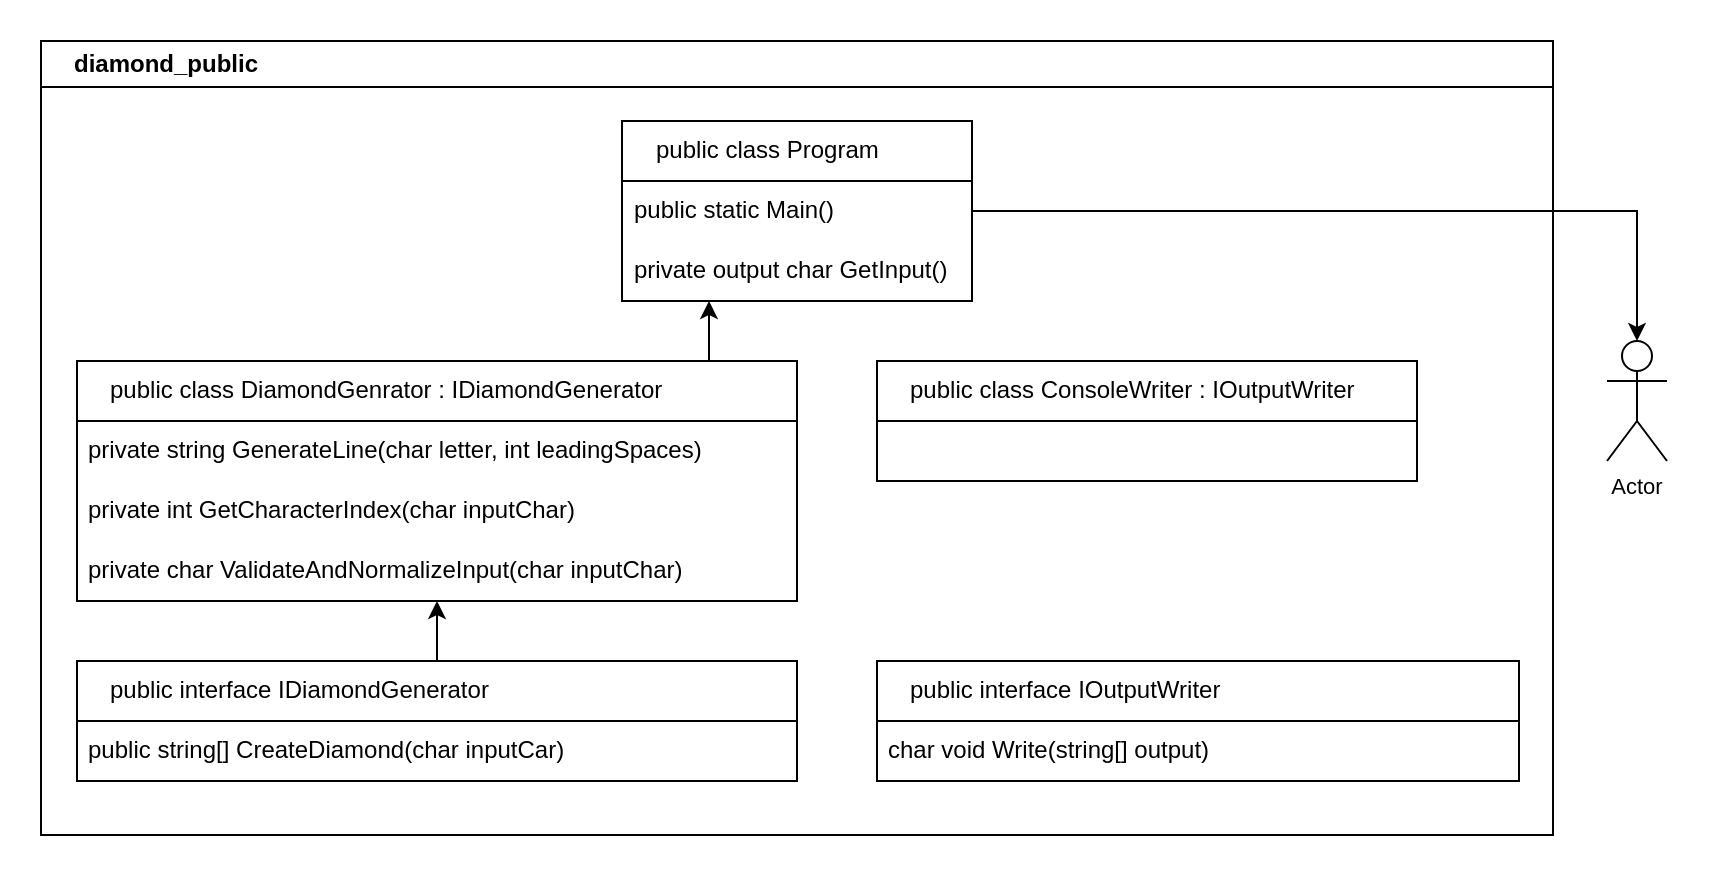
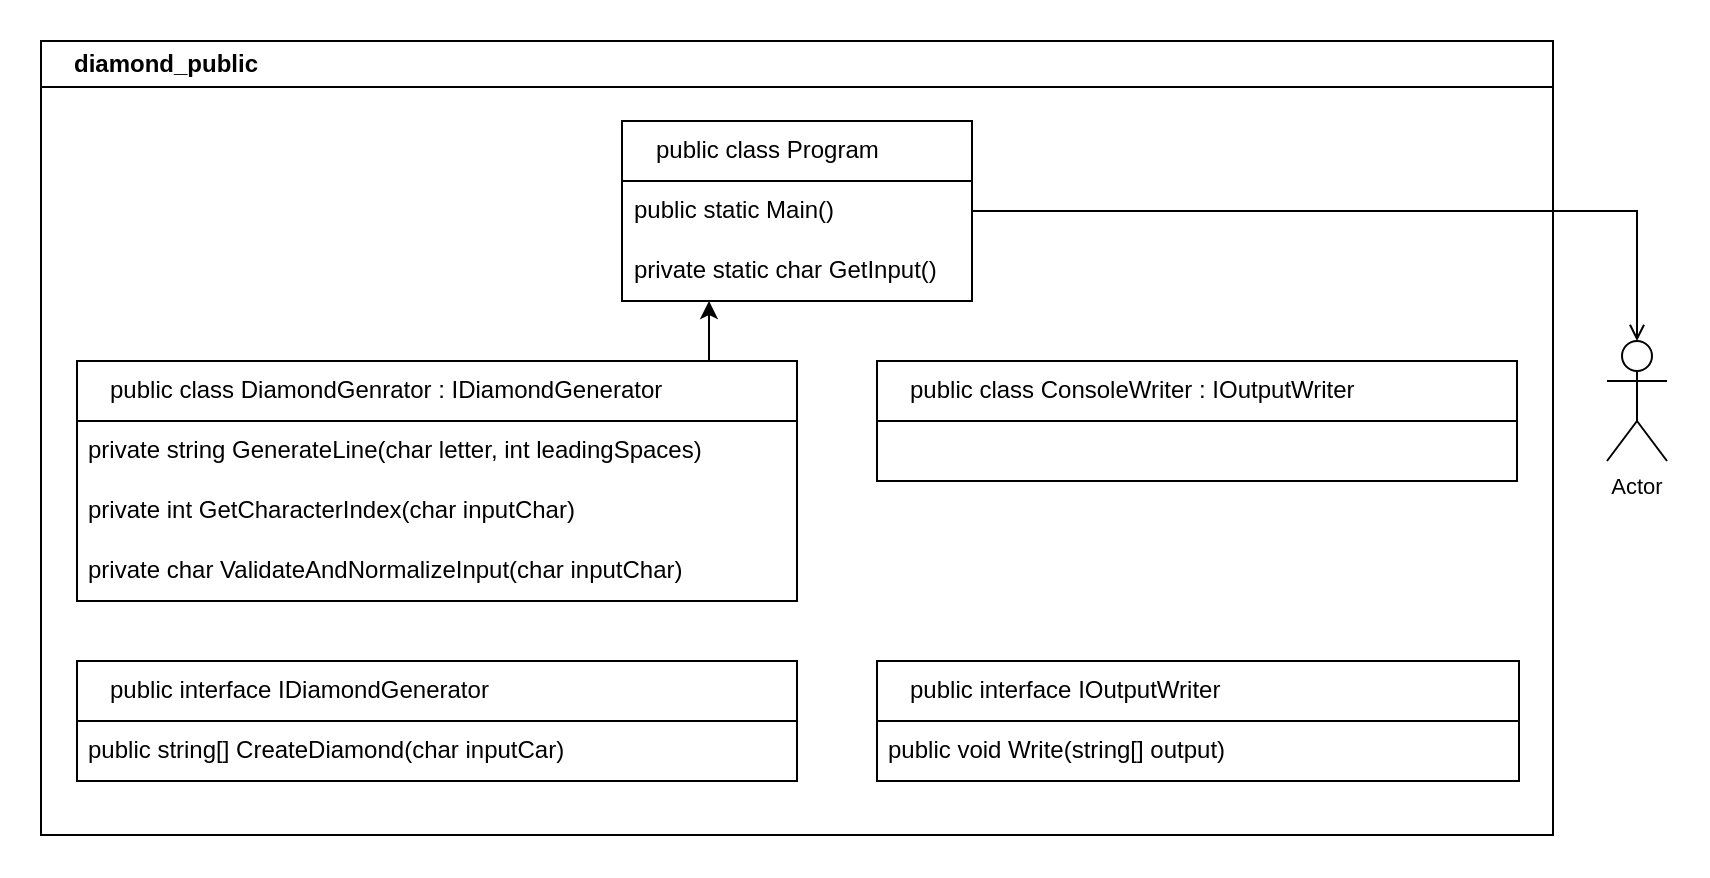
(800, 271) -> (800, 271)
(1637, 326) -> (1637, 328)
(1147, 421) -> (1197, 421)
(437, 624) -> none
(1085, 751) -> (1093, 751)
